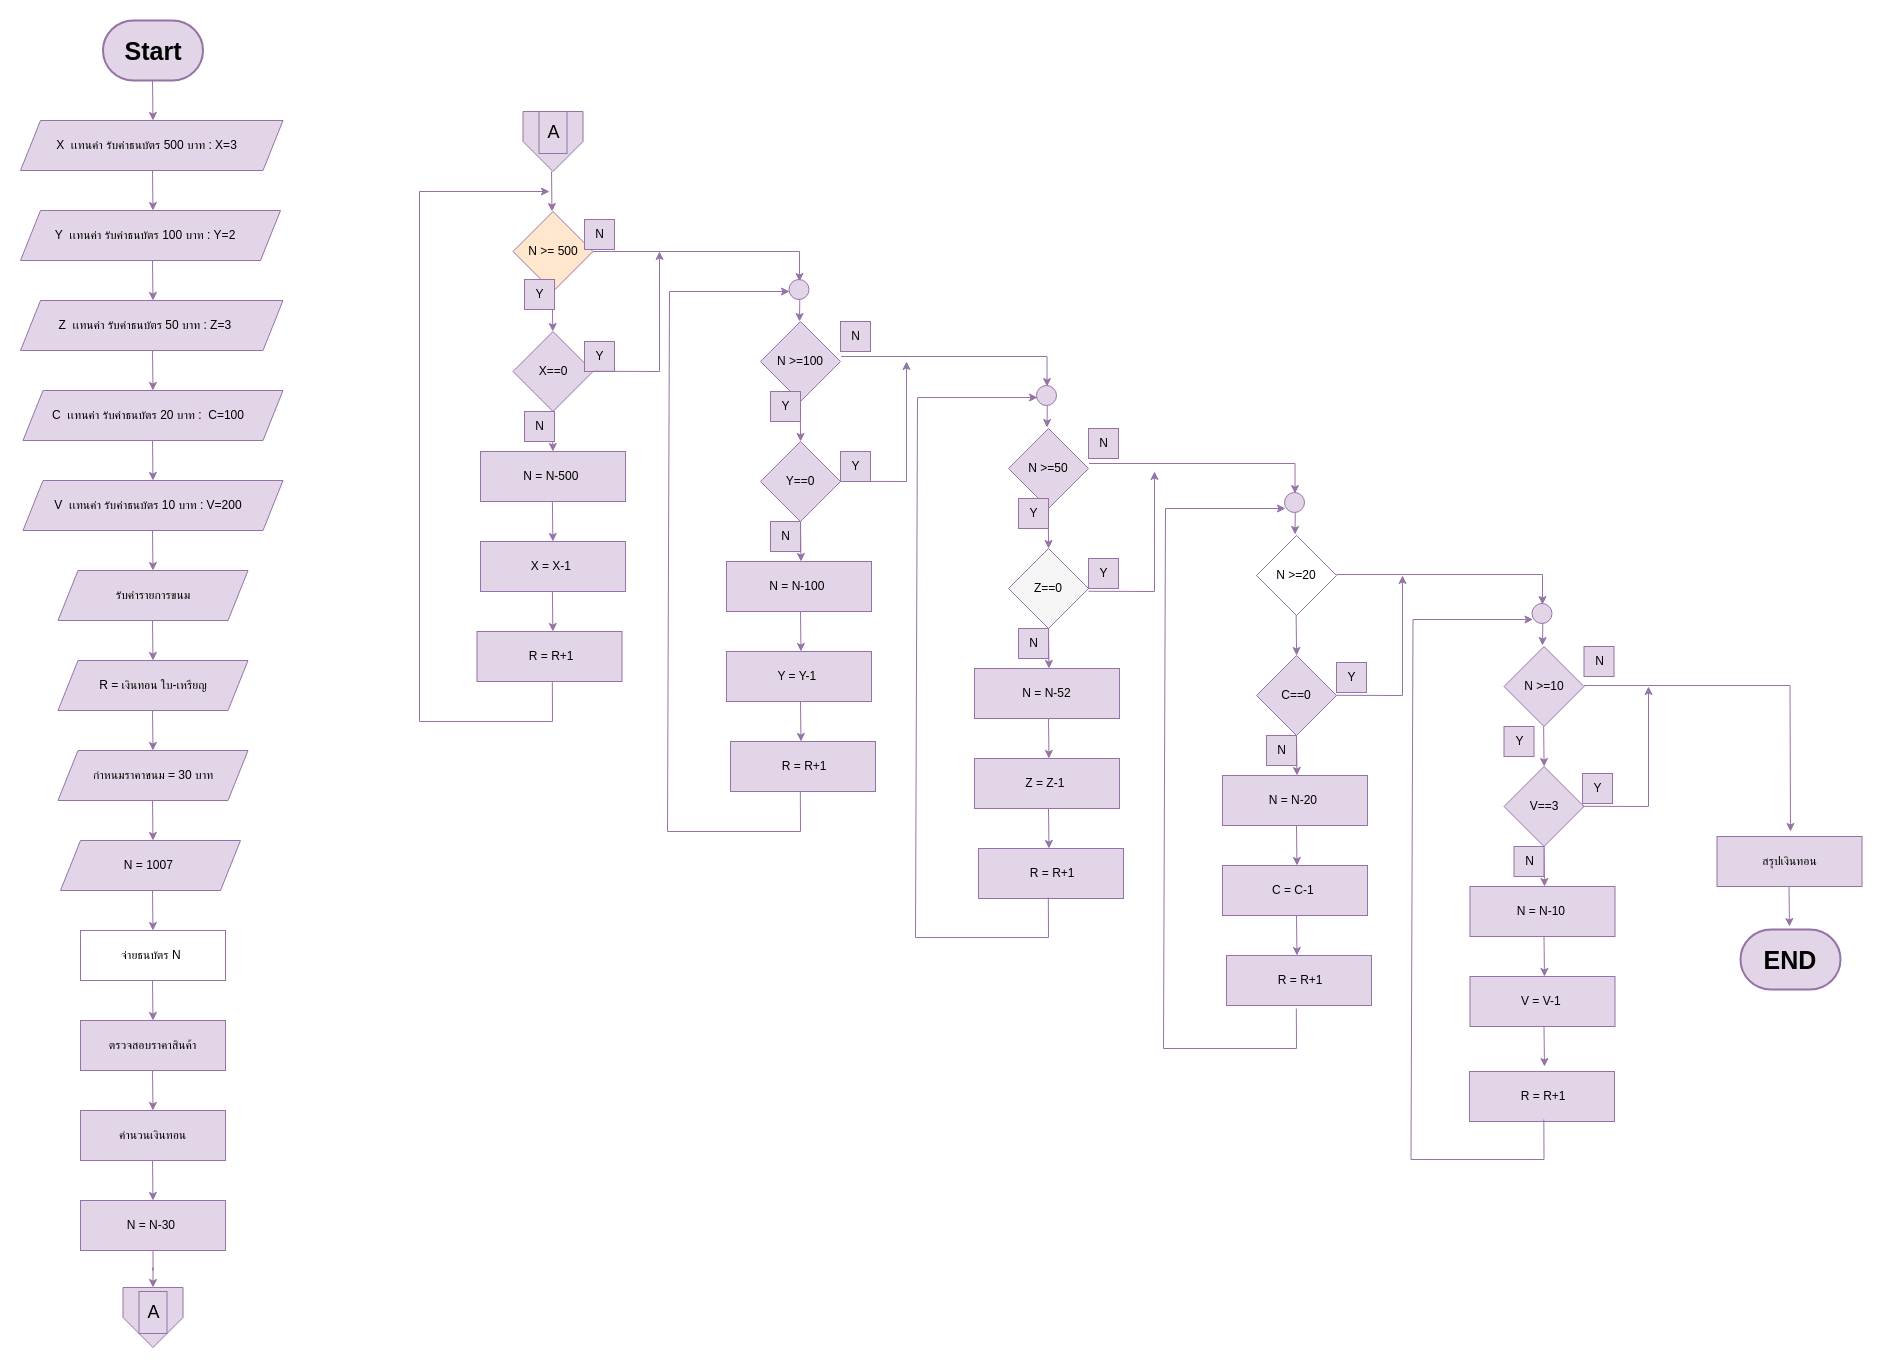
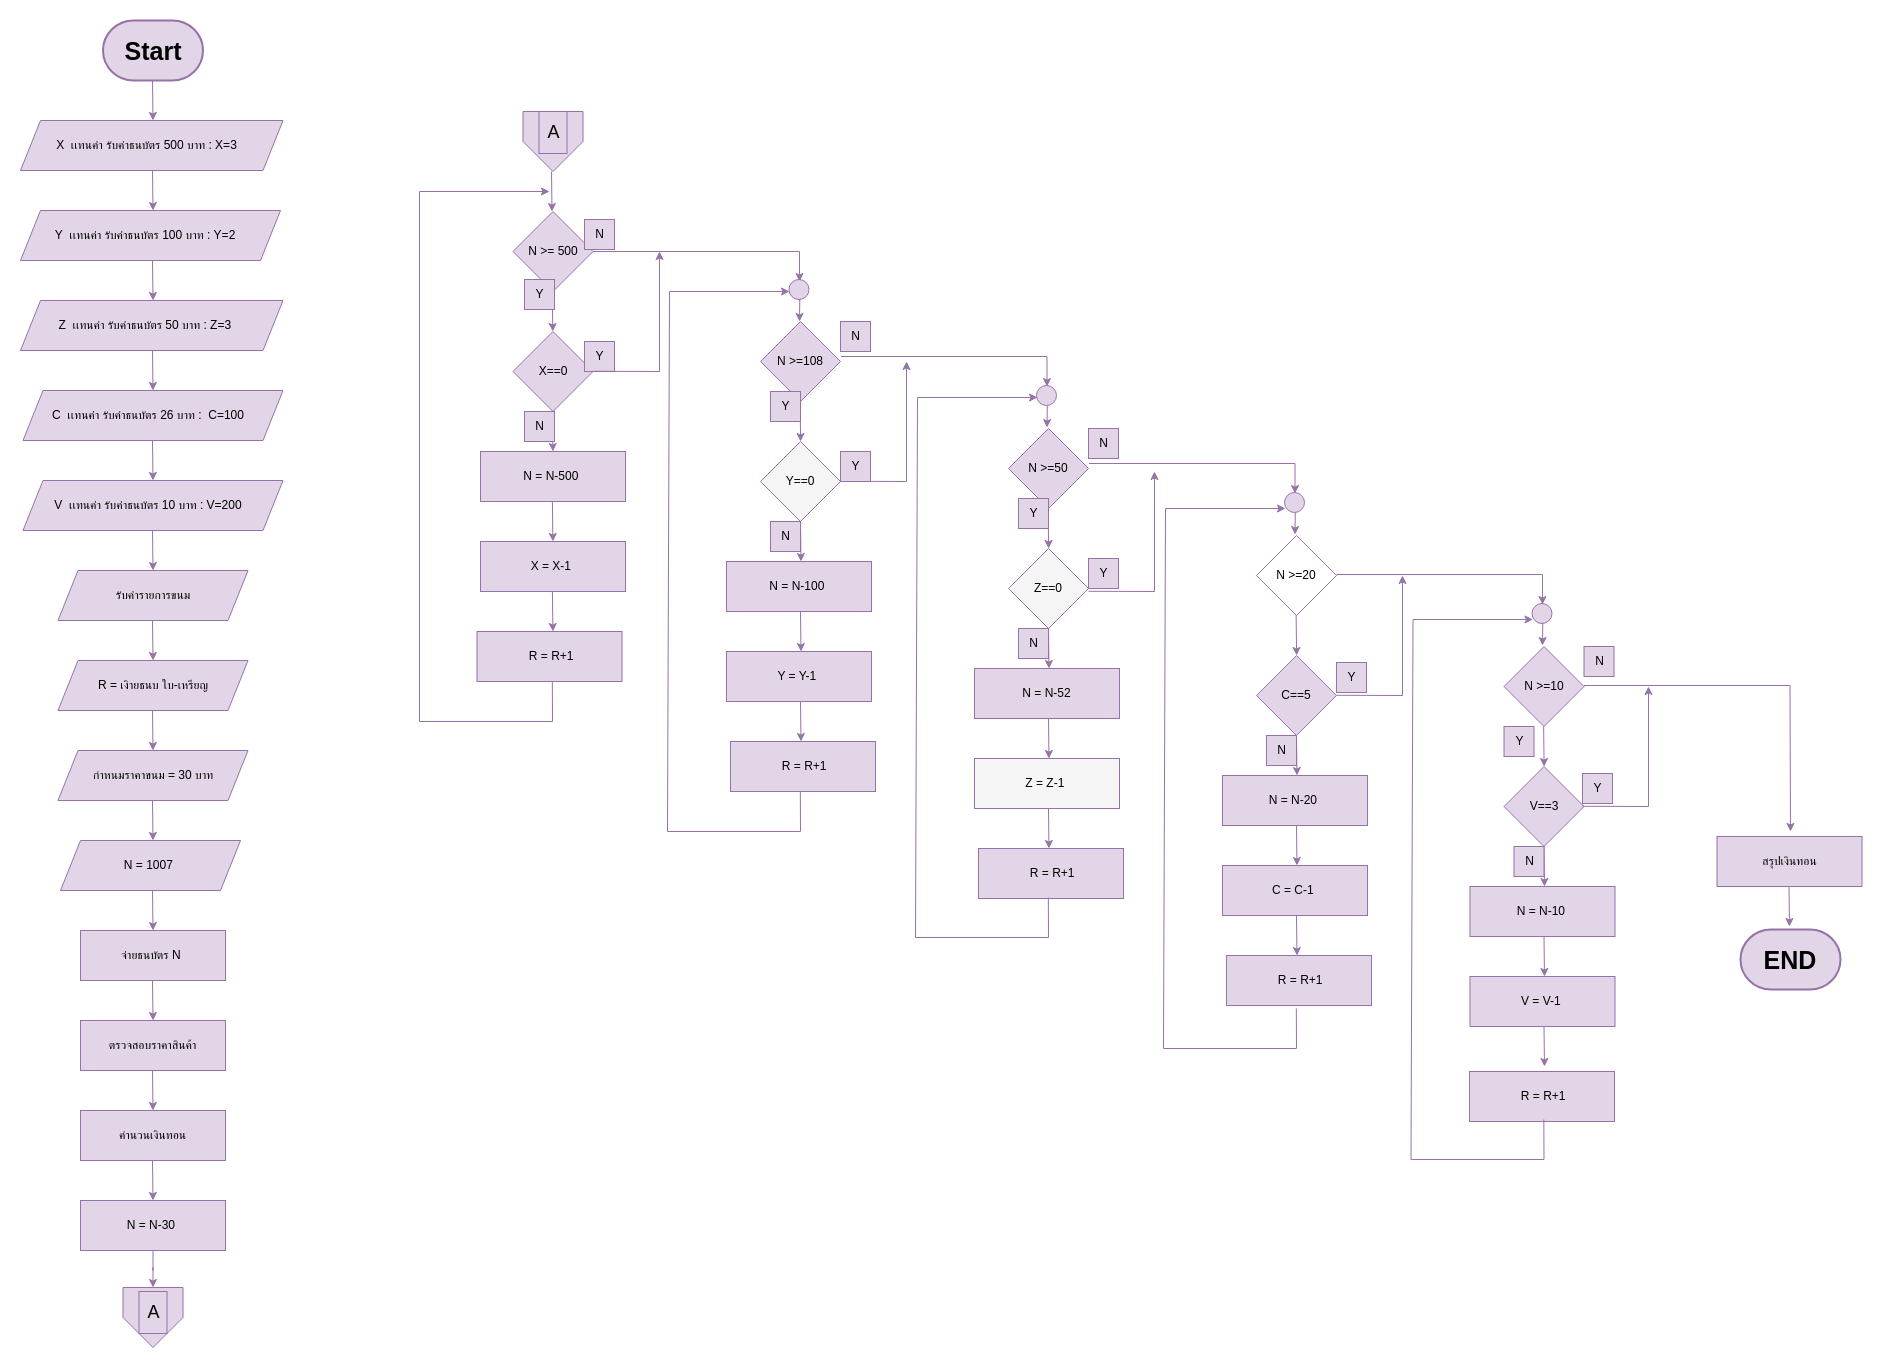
(553, 252) -> (553, 252)
(801, 362) -> (801, 362)
(154, 416) -> (154, 416)
(801, 482) -> (801, 482)
(154, 686) -> (154, 686)
(1297, 696) -> (1297, 696)
(1047, 784) -> (1047, 784)
(153, 956) -> (153, 956)
